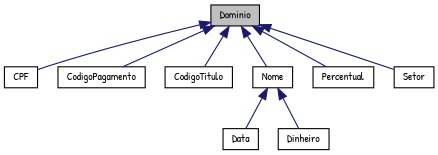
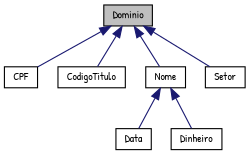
(102, 77) -> none
(343, 77) -> none
